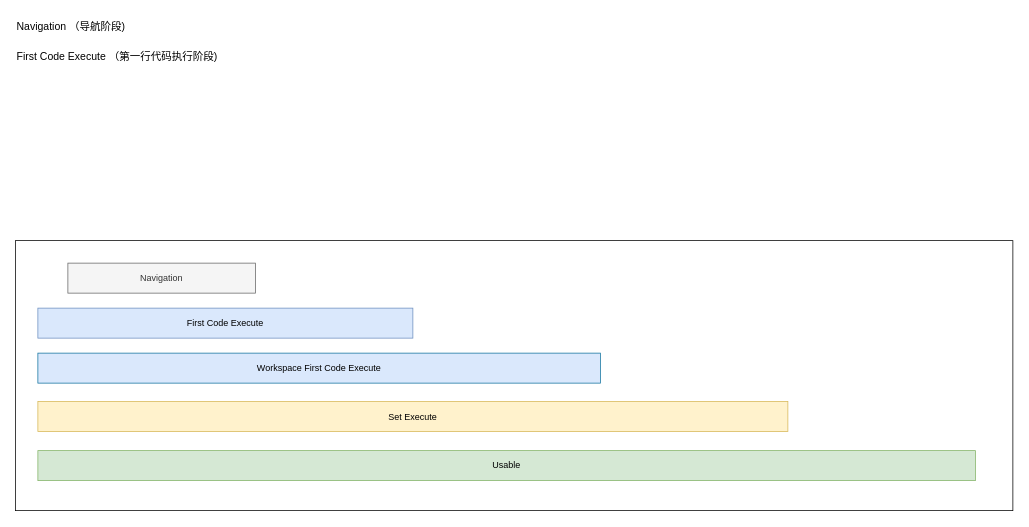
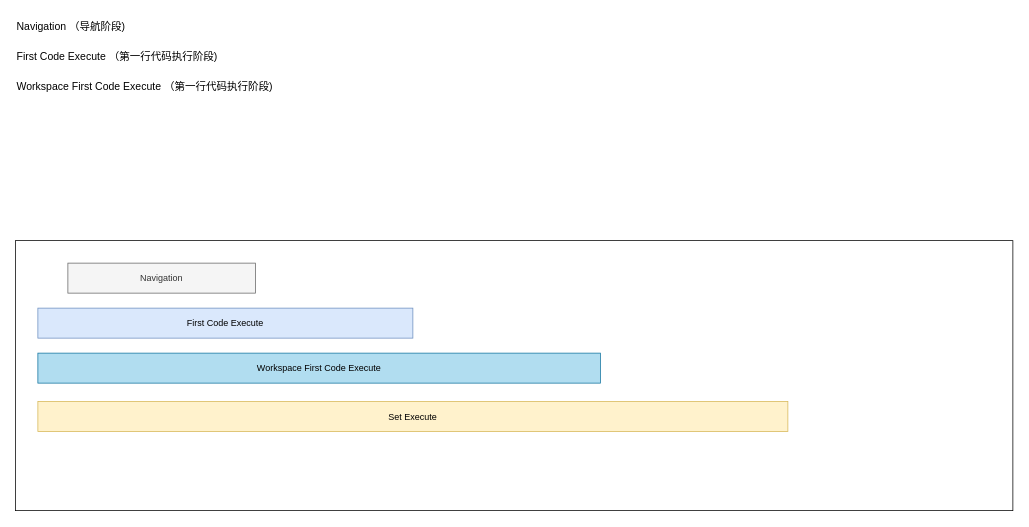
none -> (147, 87)
(319, 368) -> (319, 368)
(507, 465) -> none
